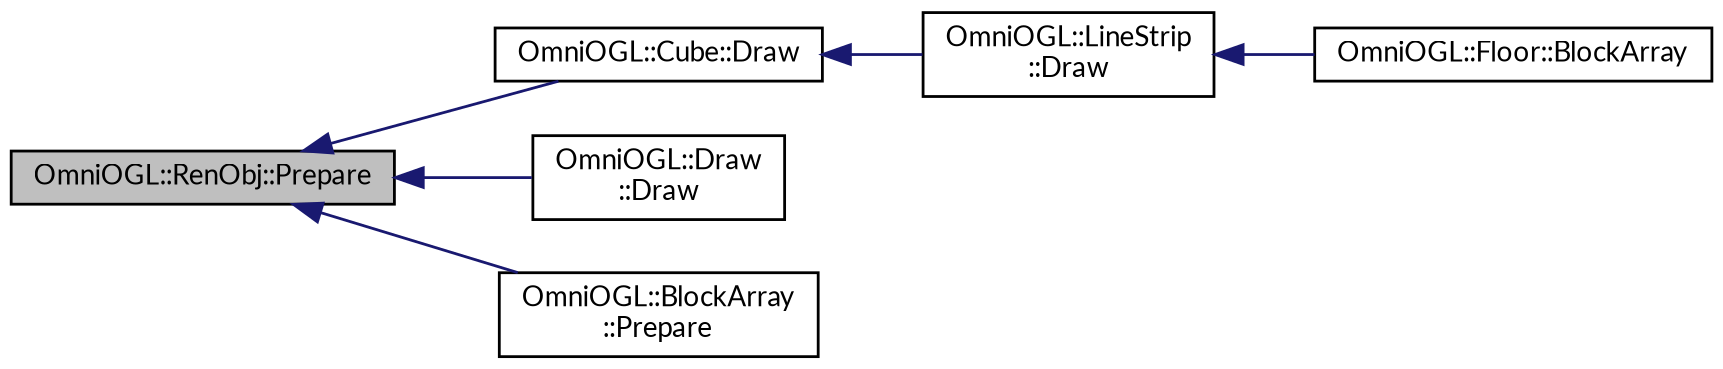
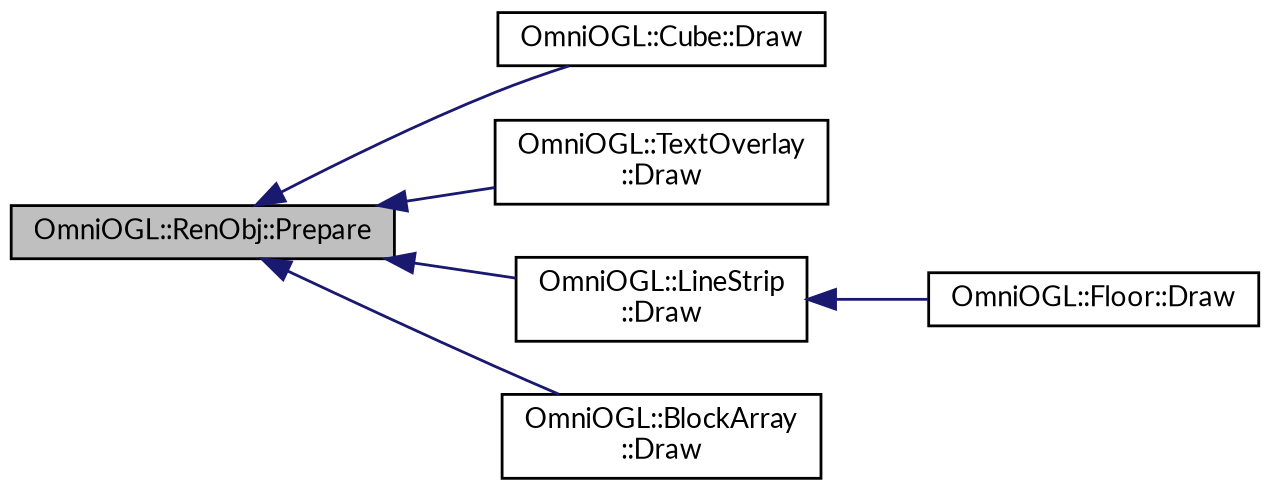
(886, 55) -> (465, 271)
(1513, 55) -> (1094, 299)
(659, 178) -> (662, 162)
(659, 315) -> (662, 436)
